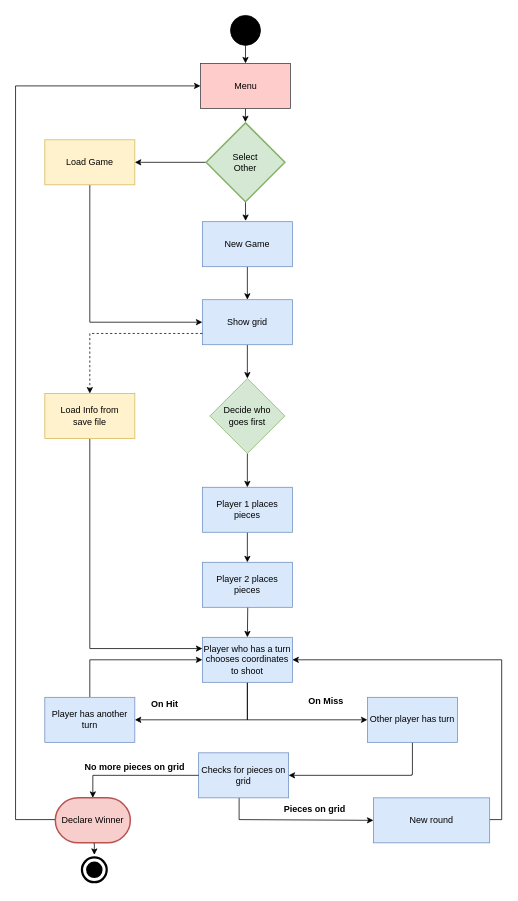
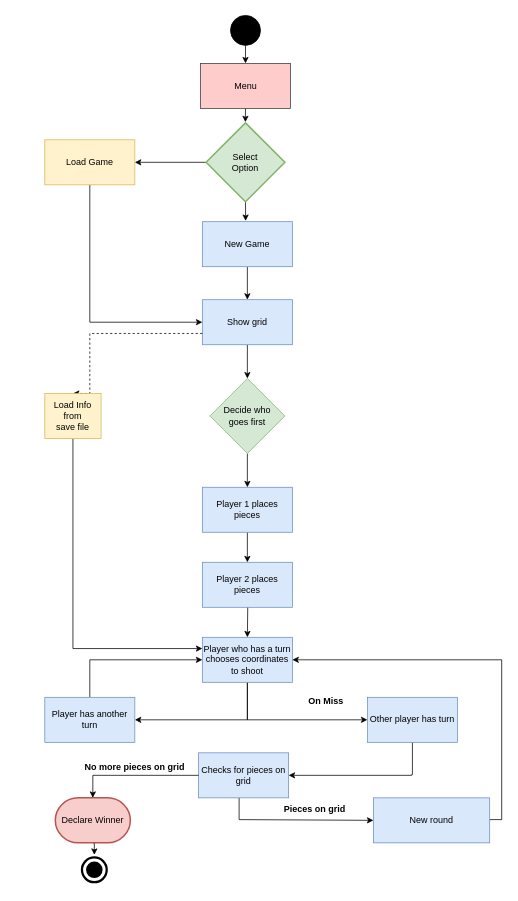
(245, 162) -> (245, 162)
(90, 416) -> (73, 416)
(15, 472) -> none
(165, 705) -> none
